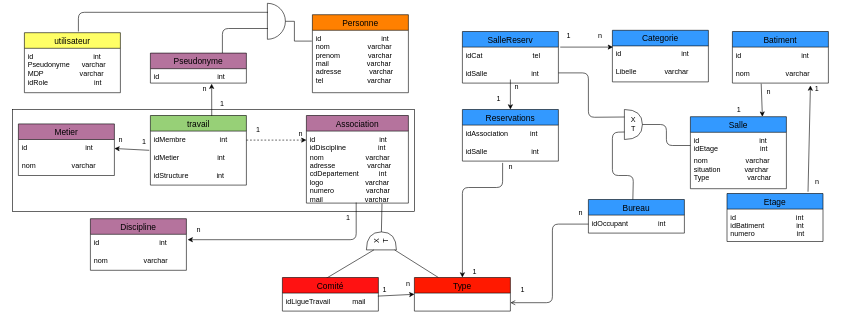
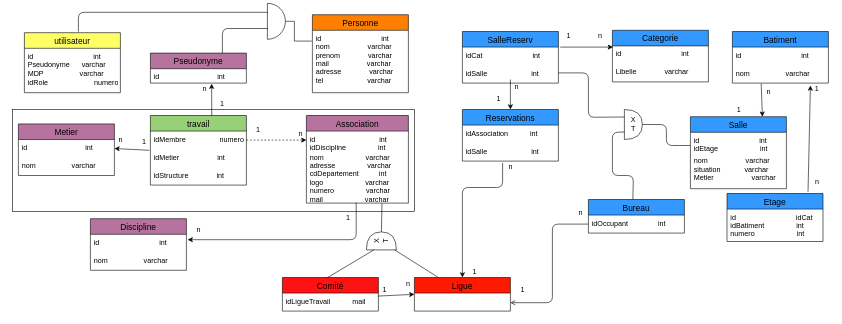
(524, 55) -> (524, 55)
(88, 83) -> (95, 83)
(207, 139) -> (214, 139)
(751, 161) -> (751, 161)
(798, 217) -> (802, 217)
(462, 286) -> (462, 286)
